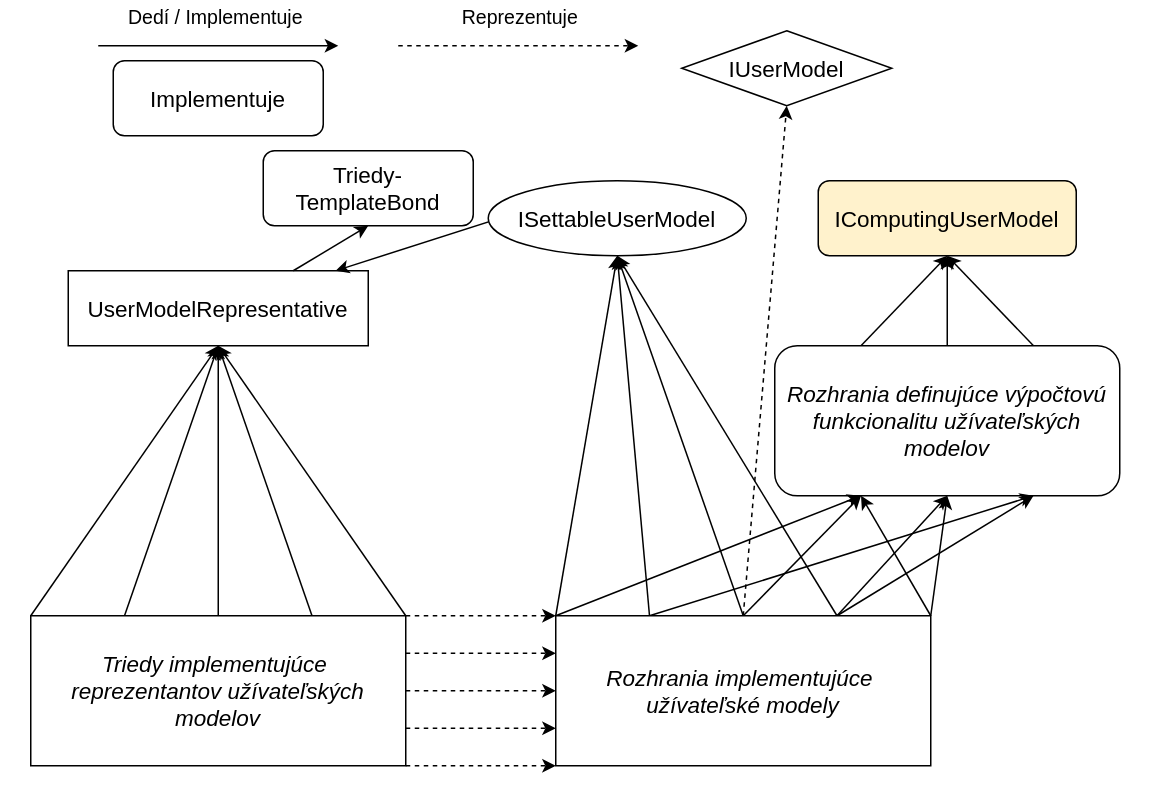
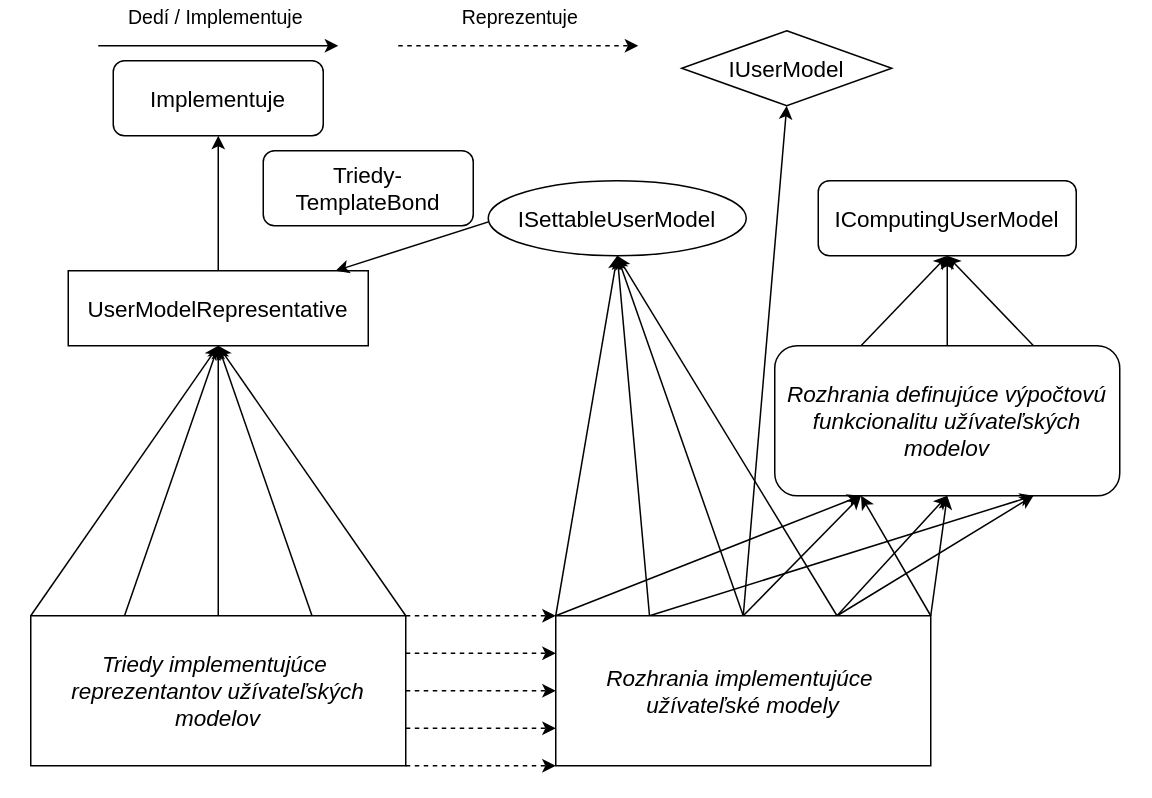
none -> (218, 209)
(947, 218) -> (947, 218)
(326, 251) -> none
(770, 297) -> (770, 297)
